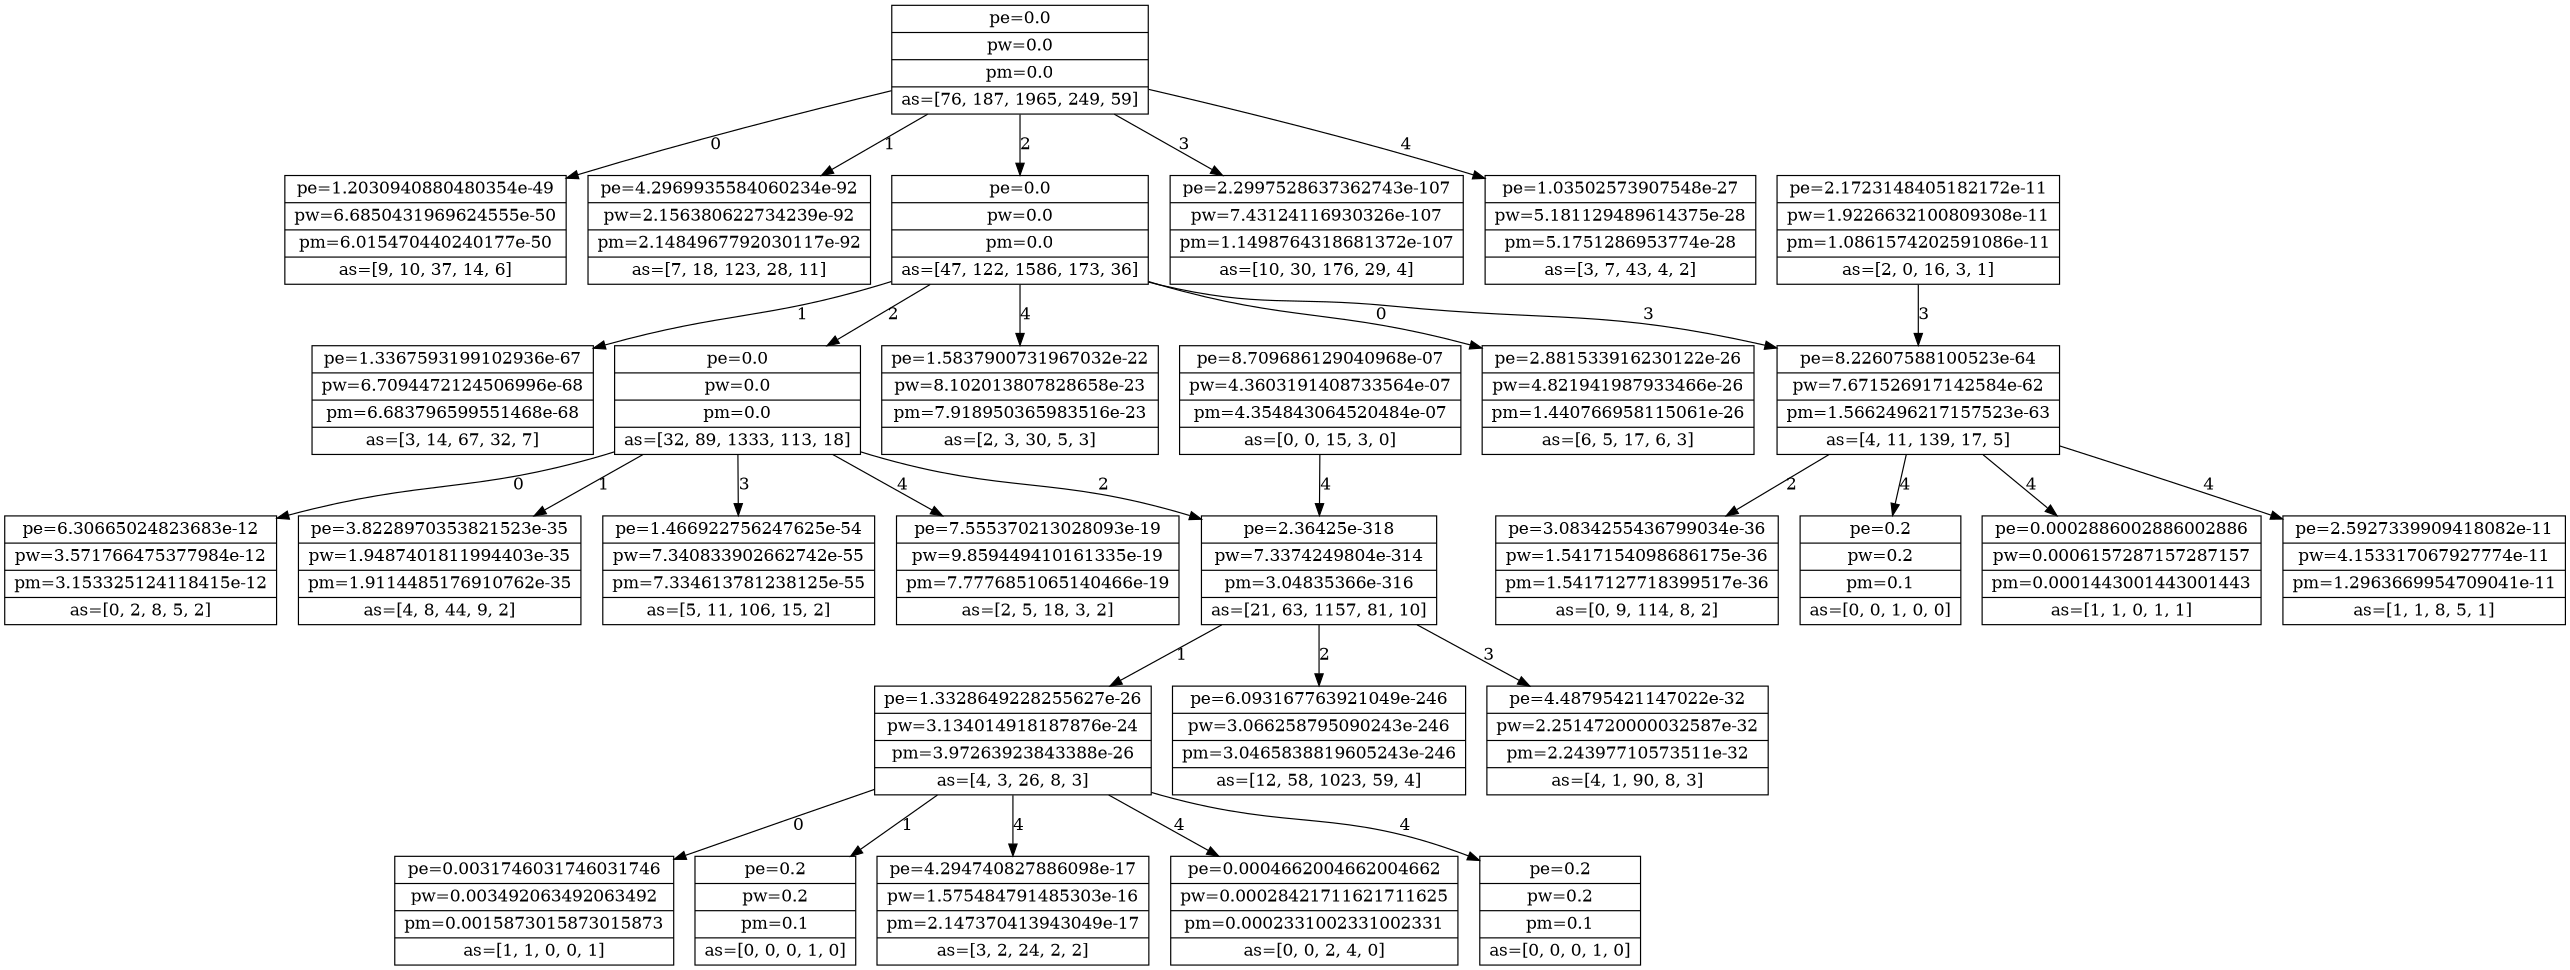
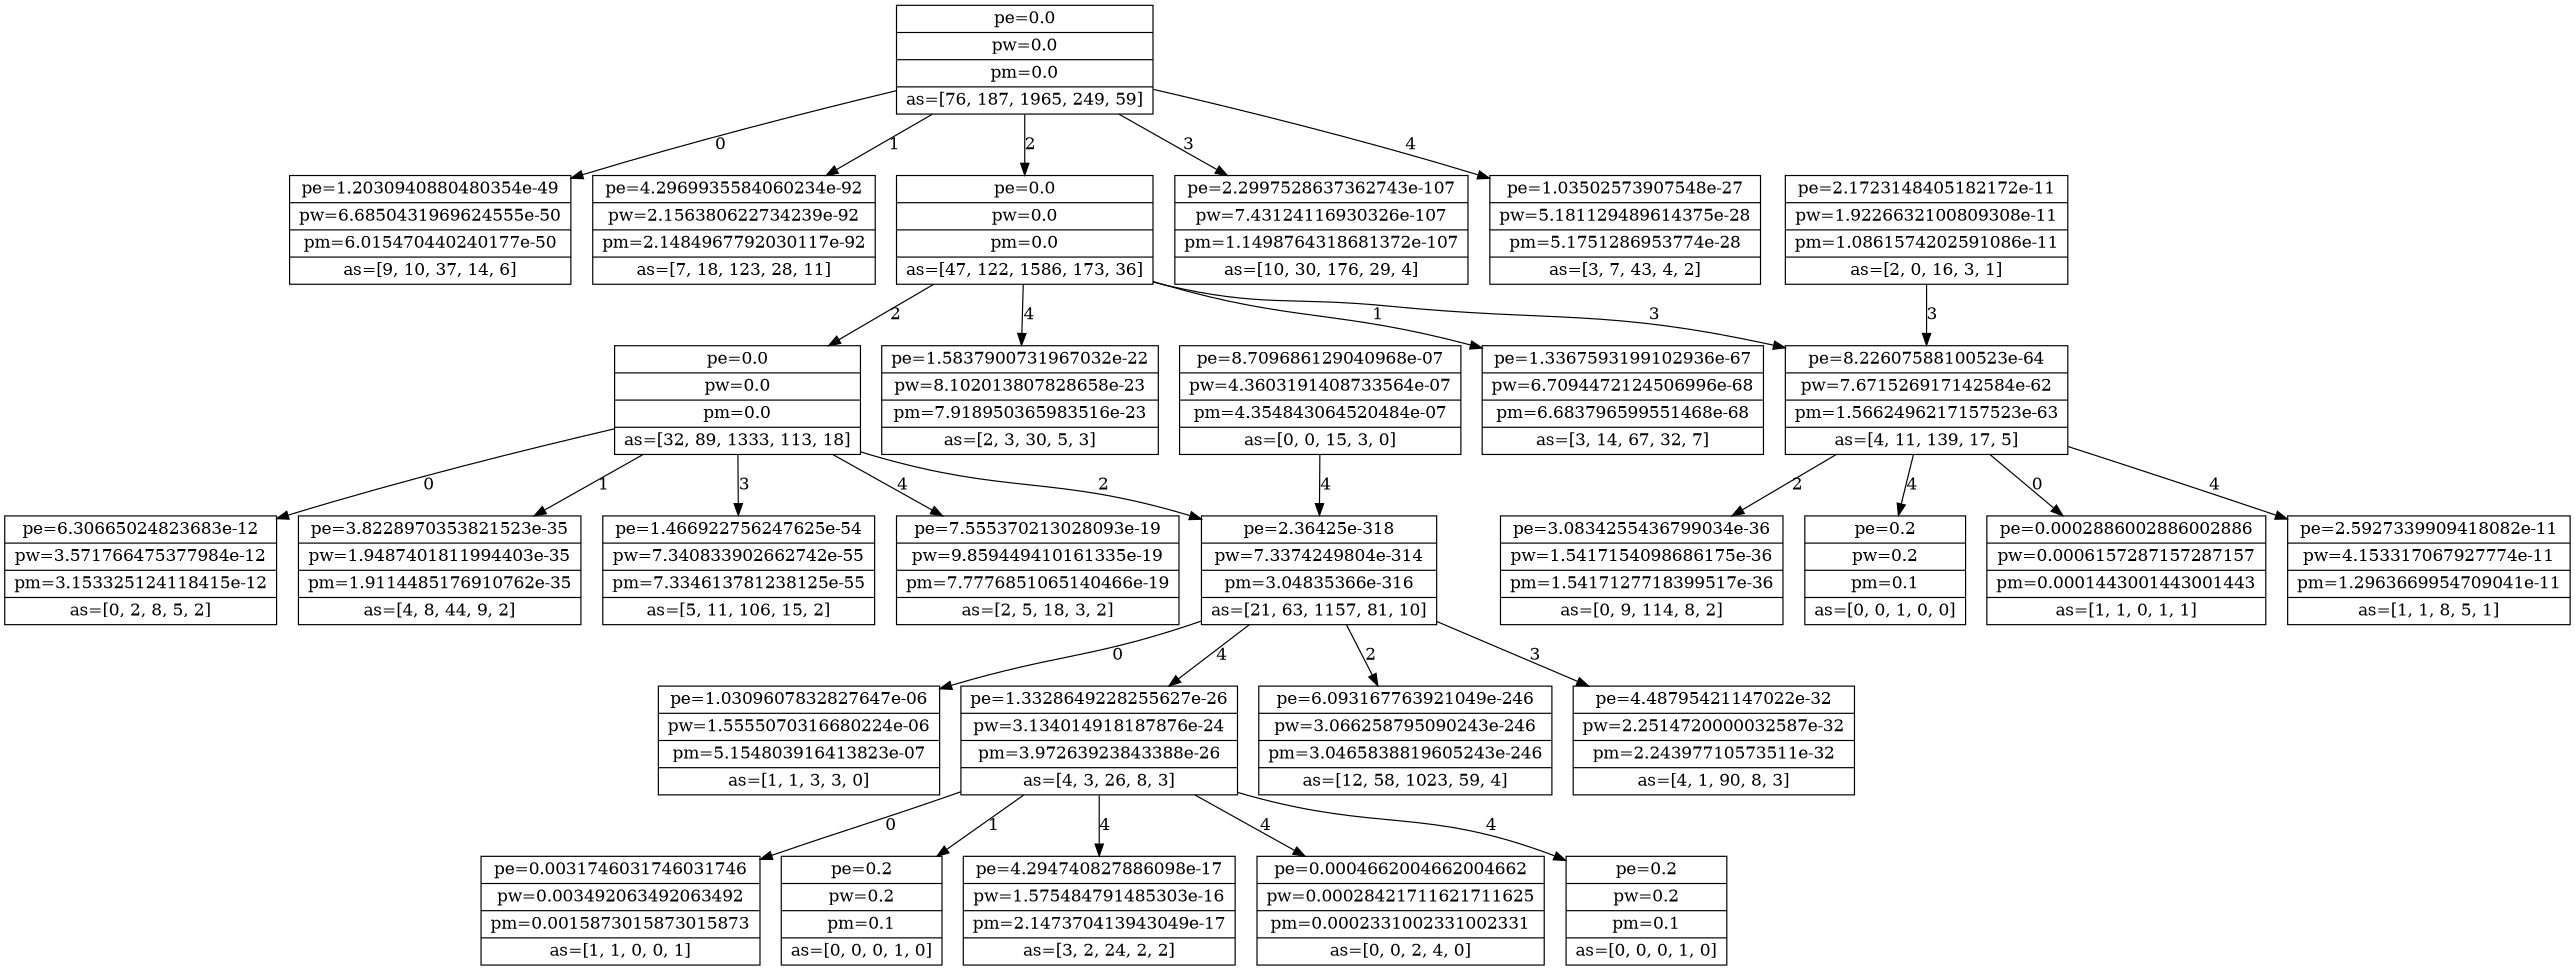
(1618, 400) -> none
(2032, 485) -> (2038, 485)
(1182, 655) -> (1222, 655)
none -> (799, 740)
